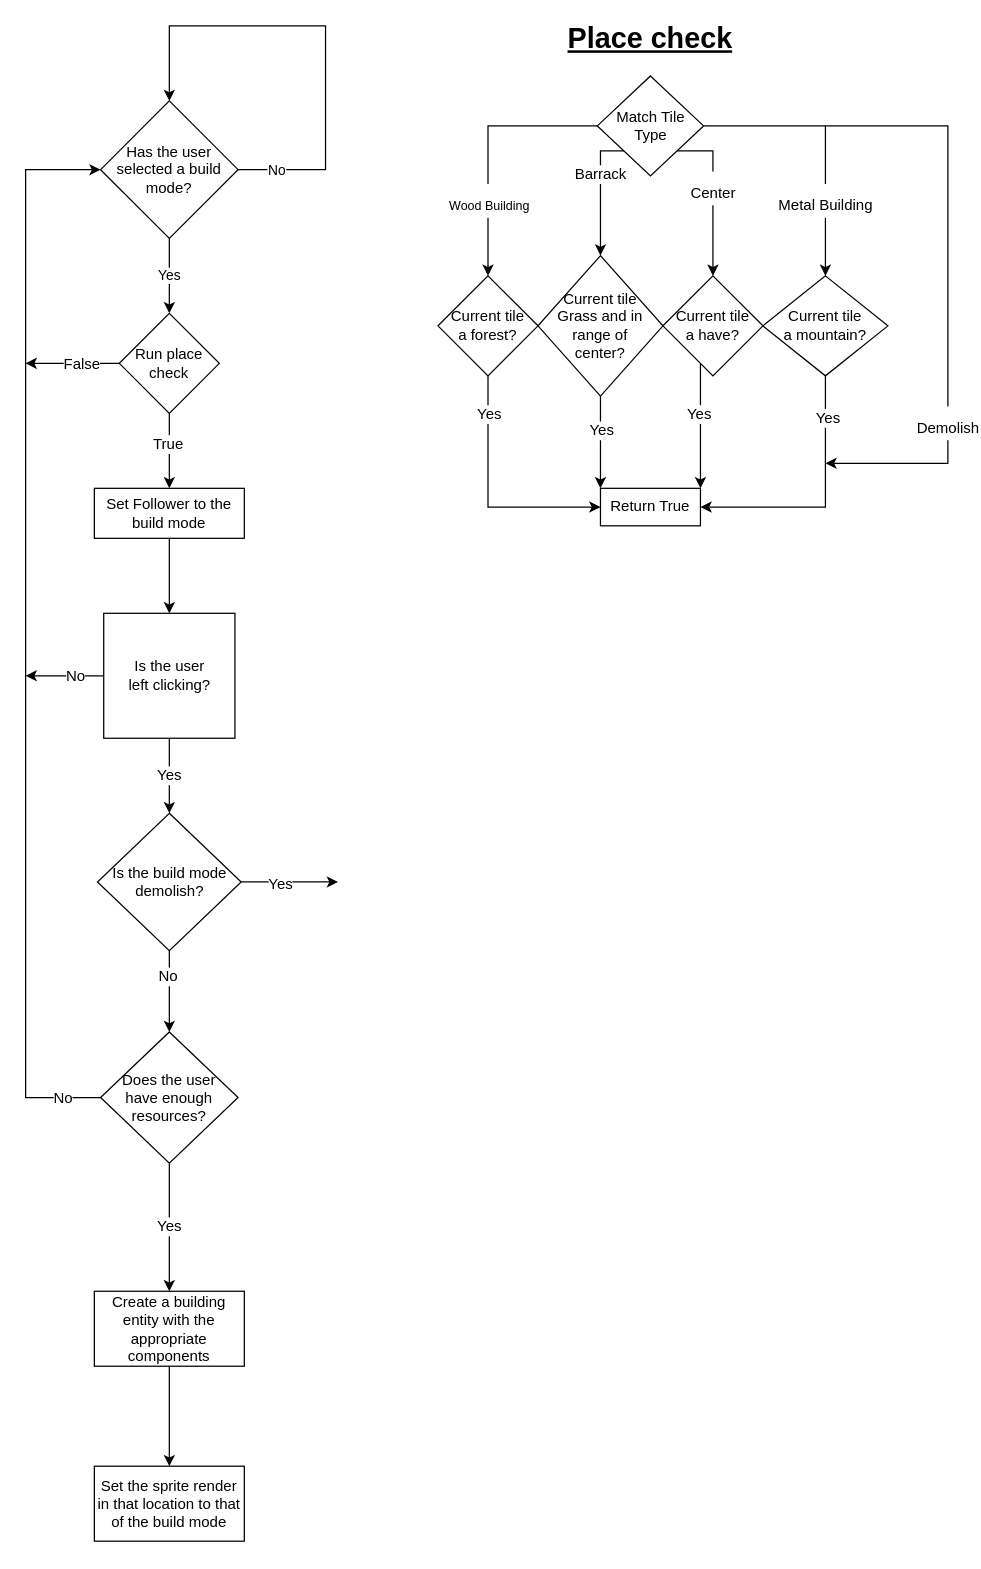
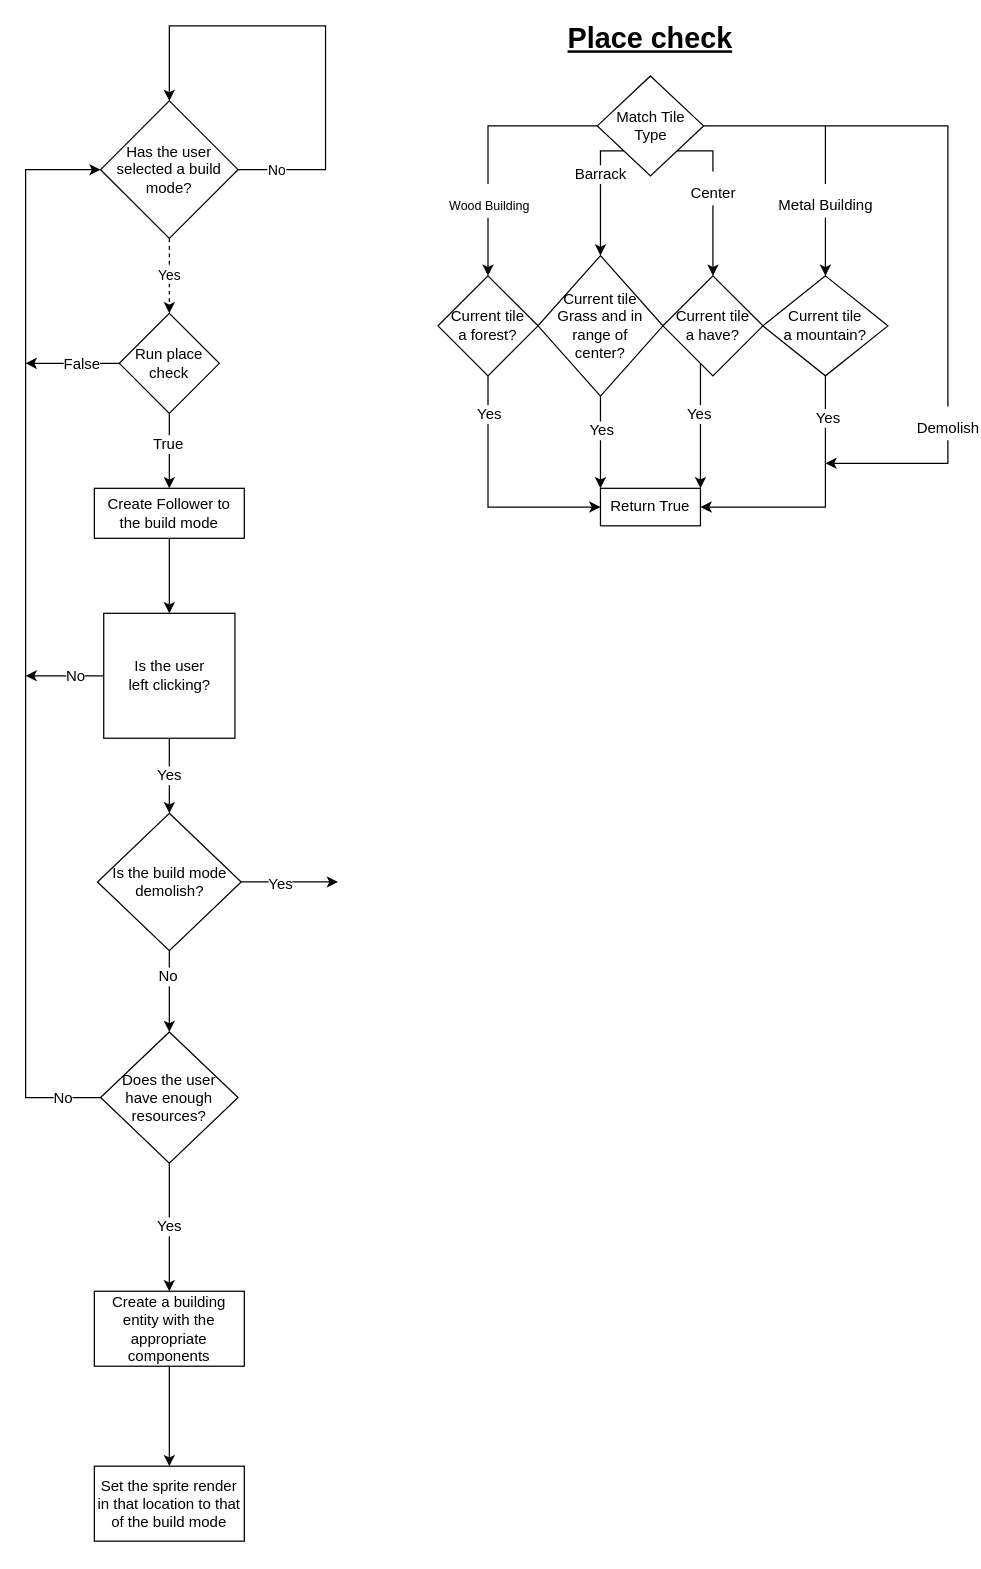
(169, 254) -> (169, 254)
(169, 513) -> (169, 513)
